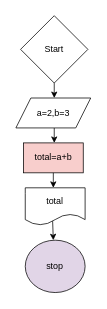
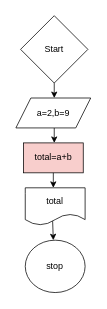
(54, 113) -> (54, 113)
(55, 267) -> (55, 267)
